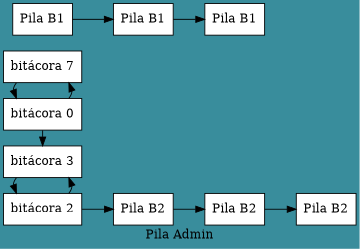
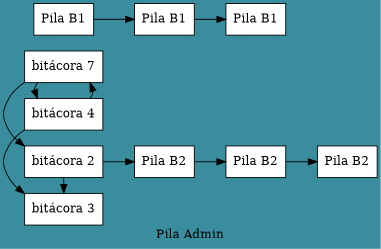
(43, 114) -> (64, 114)
(14, 181) -> (4, 110)
